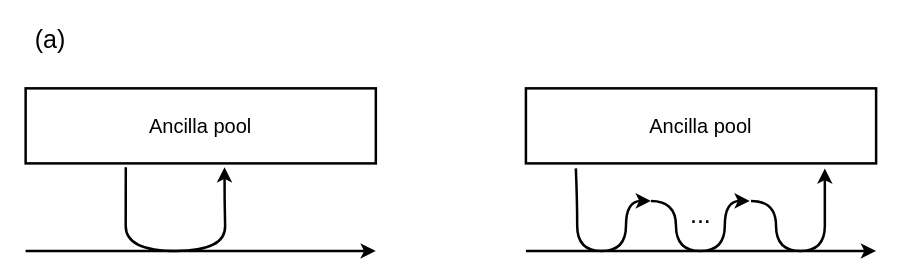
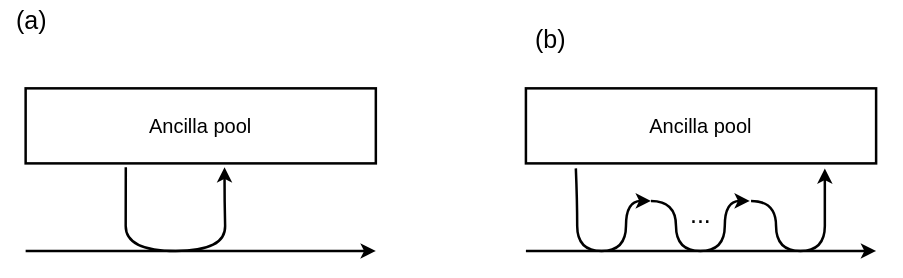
(51, 38) -> (32, 19)
none -> (551, 38)
